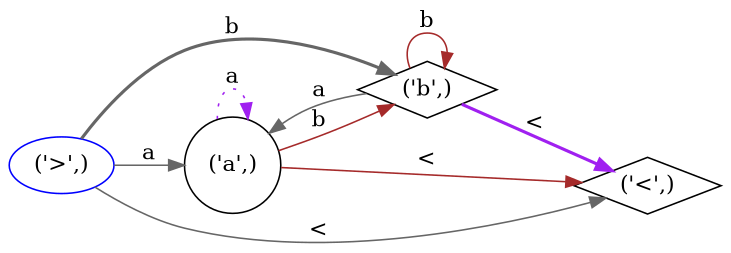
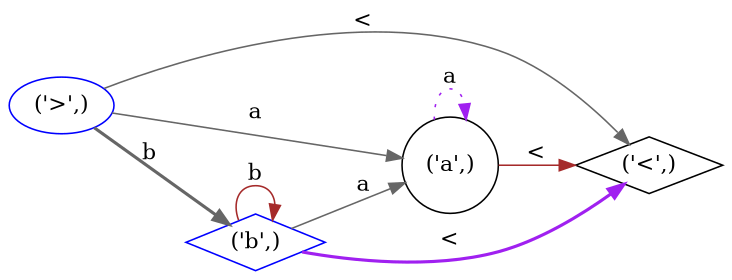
(427, 90) -> (256, 242)
(330, 132) -> none
